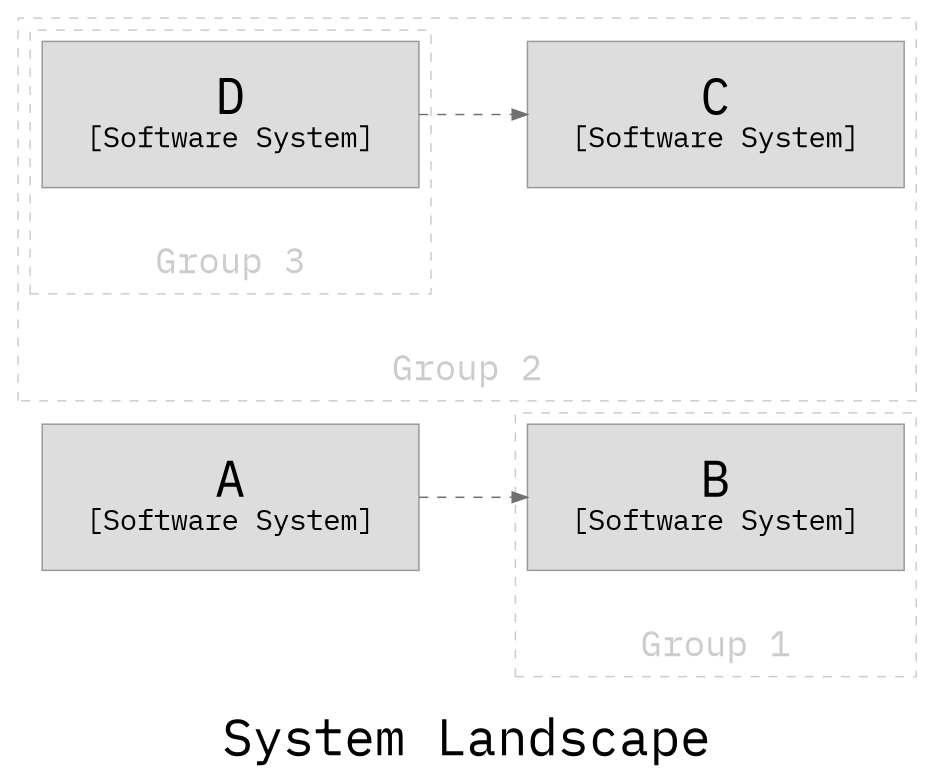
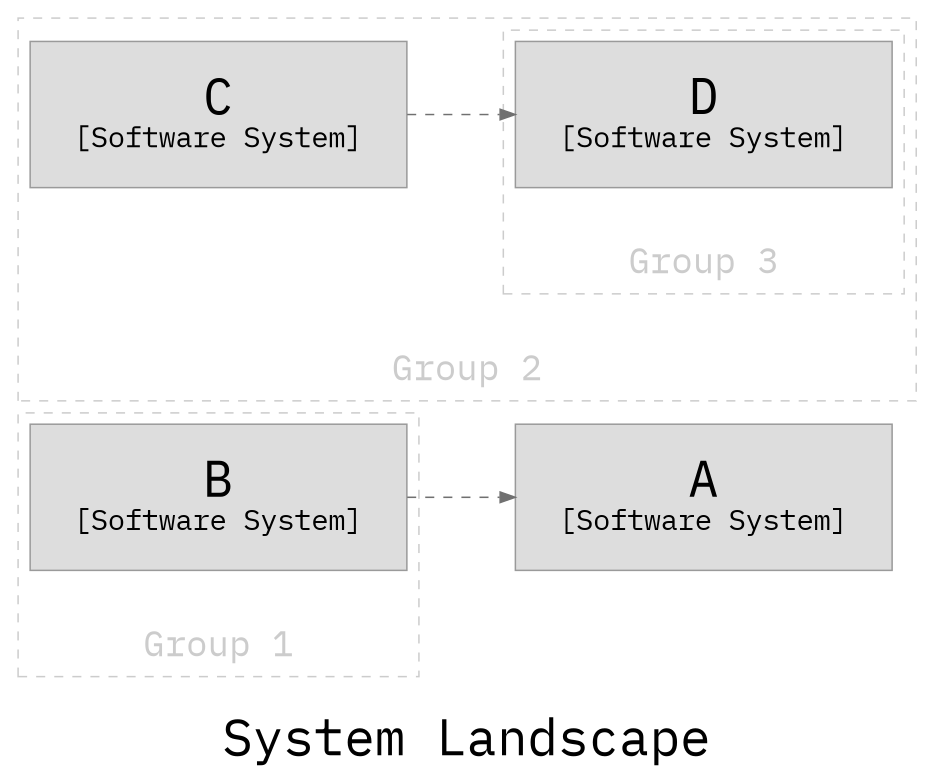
(465, 115) -> (453, 115)
(465, 497) -> (453, 497)
